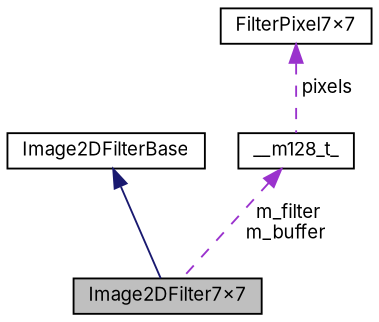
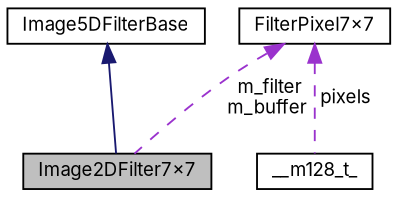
(106, 151) -> (106, 26)
(226, 230) -> (198, 100)
